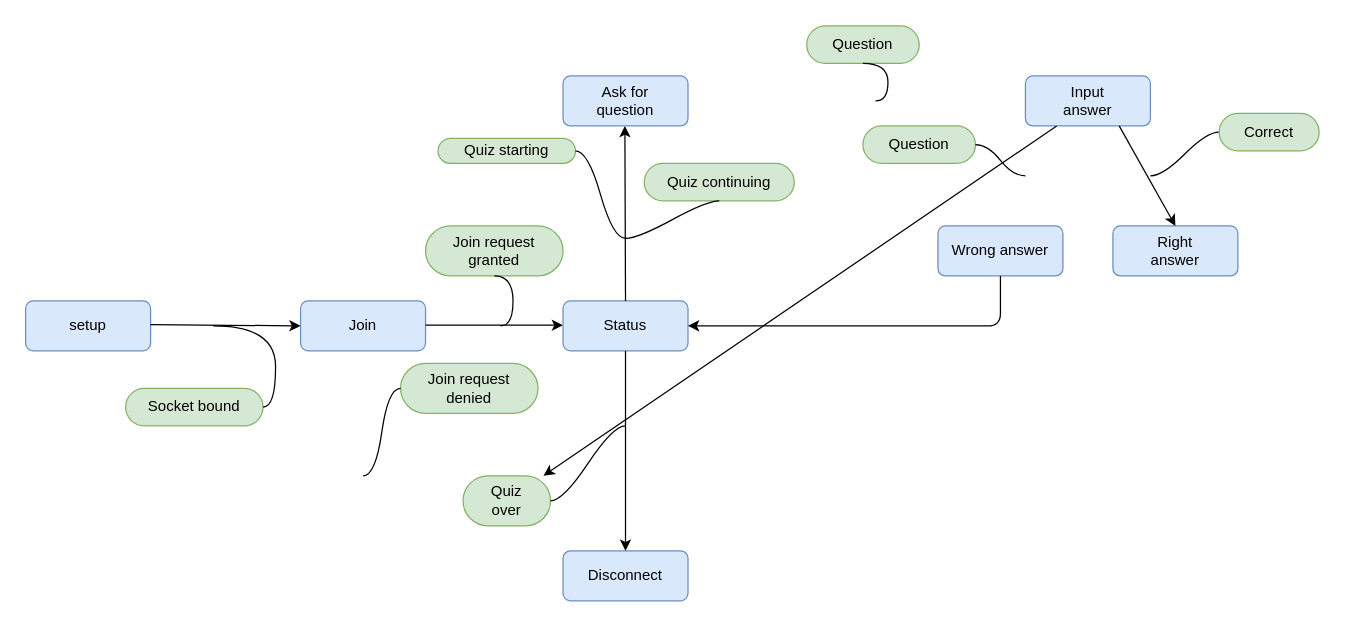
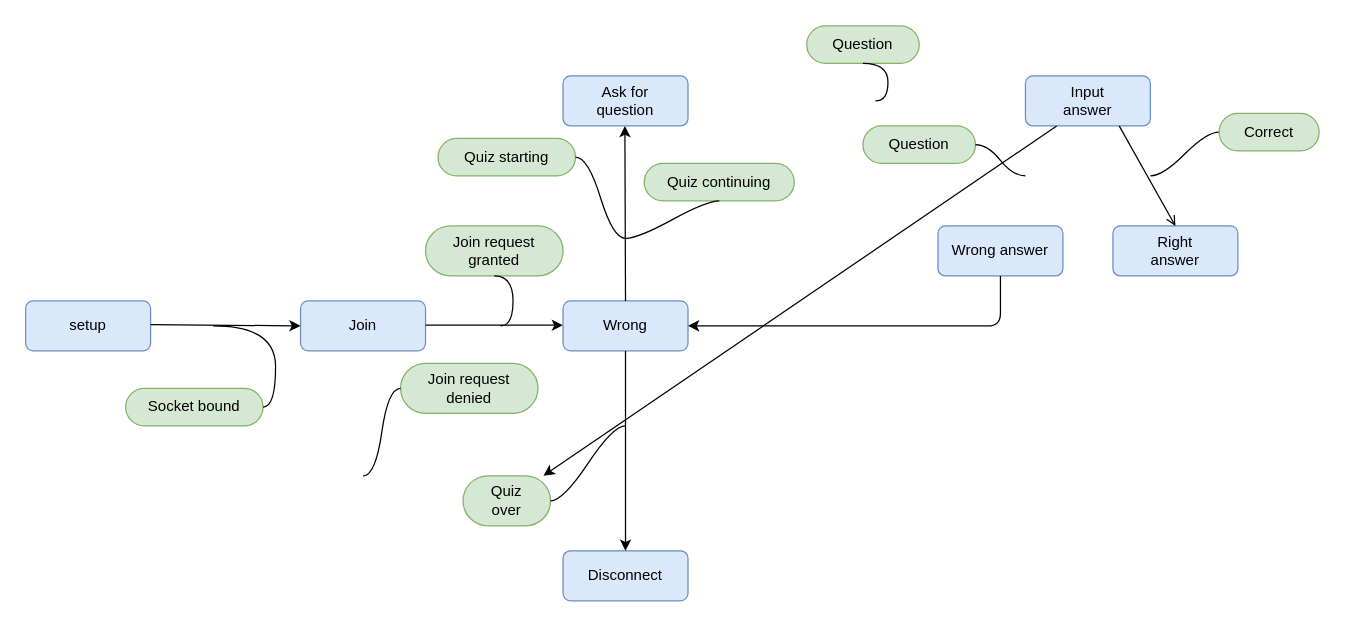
(507, 151) -> (507, 157)
(1171, 217) -> (1172, 219)
(626, 326) -> (626, 326)
